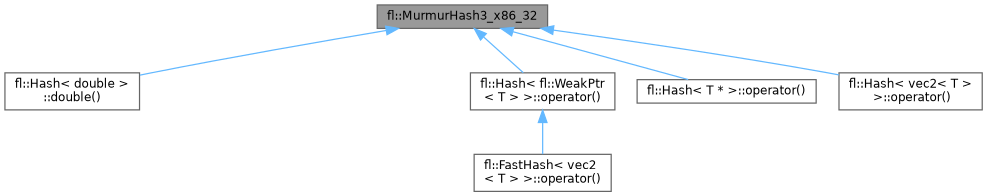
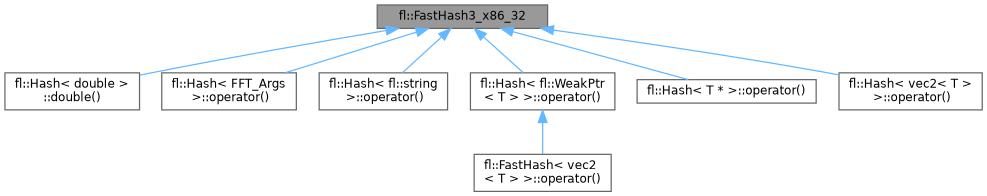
(462, 17) -> (462, 17)
none -> (229, 91)
none -> (383, 91)
